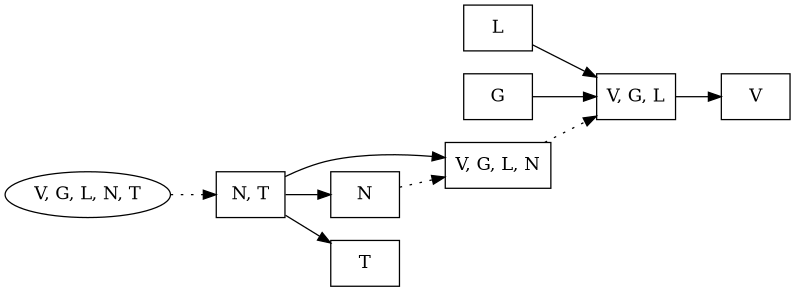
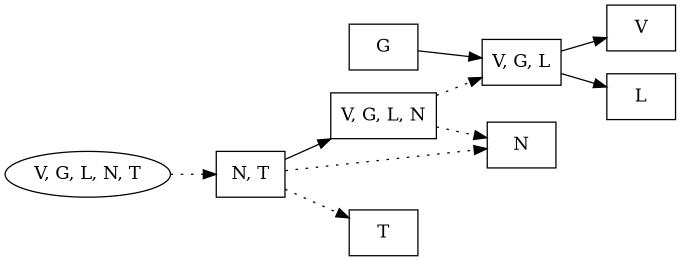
(559, 58) -> (578, 78)
(416, 184) -> (455, 131)
(302, 195) -> (380, 160)
(303, 226) -> (311, 201)
